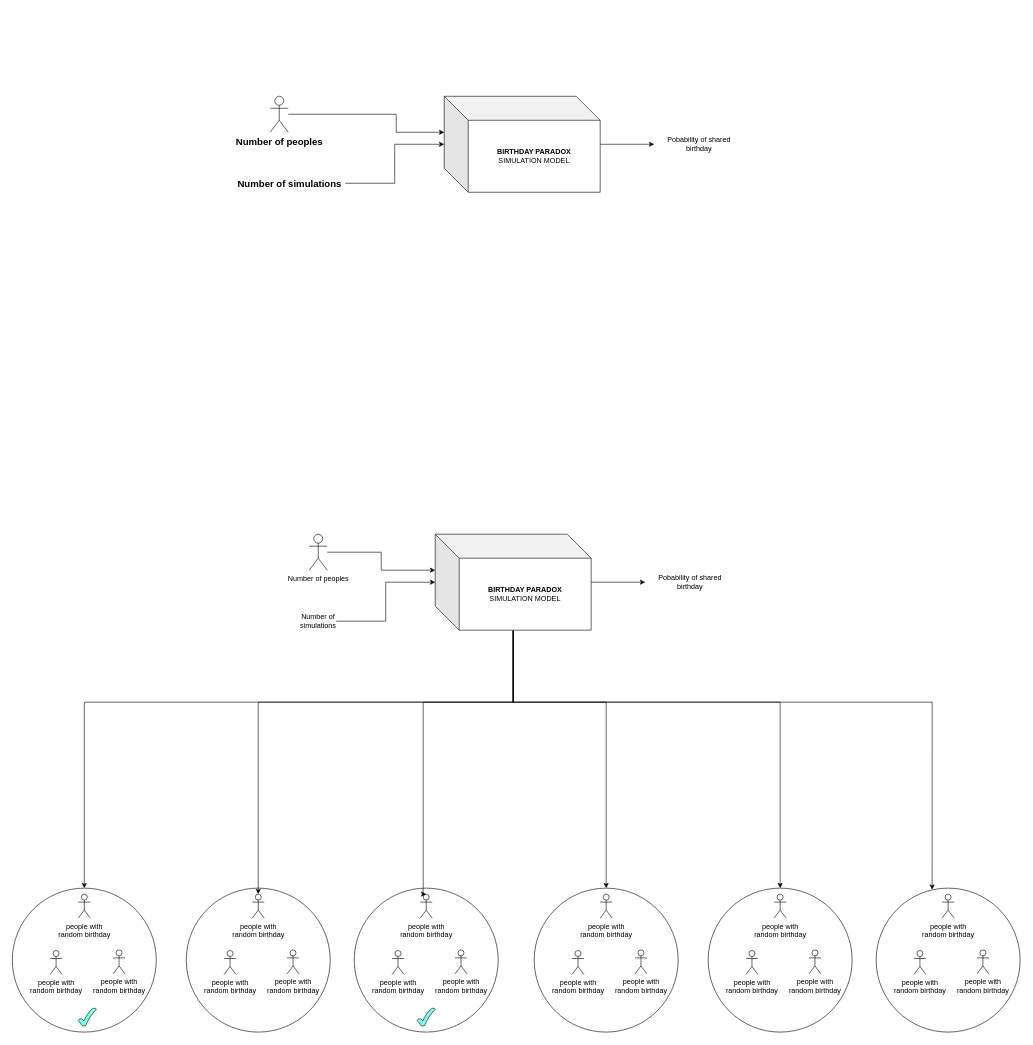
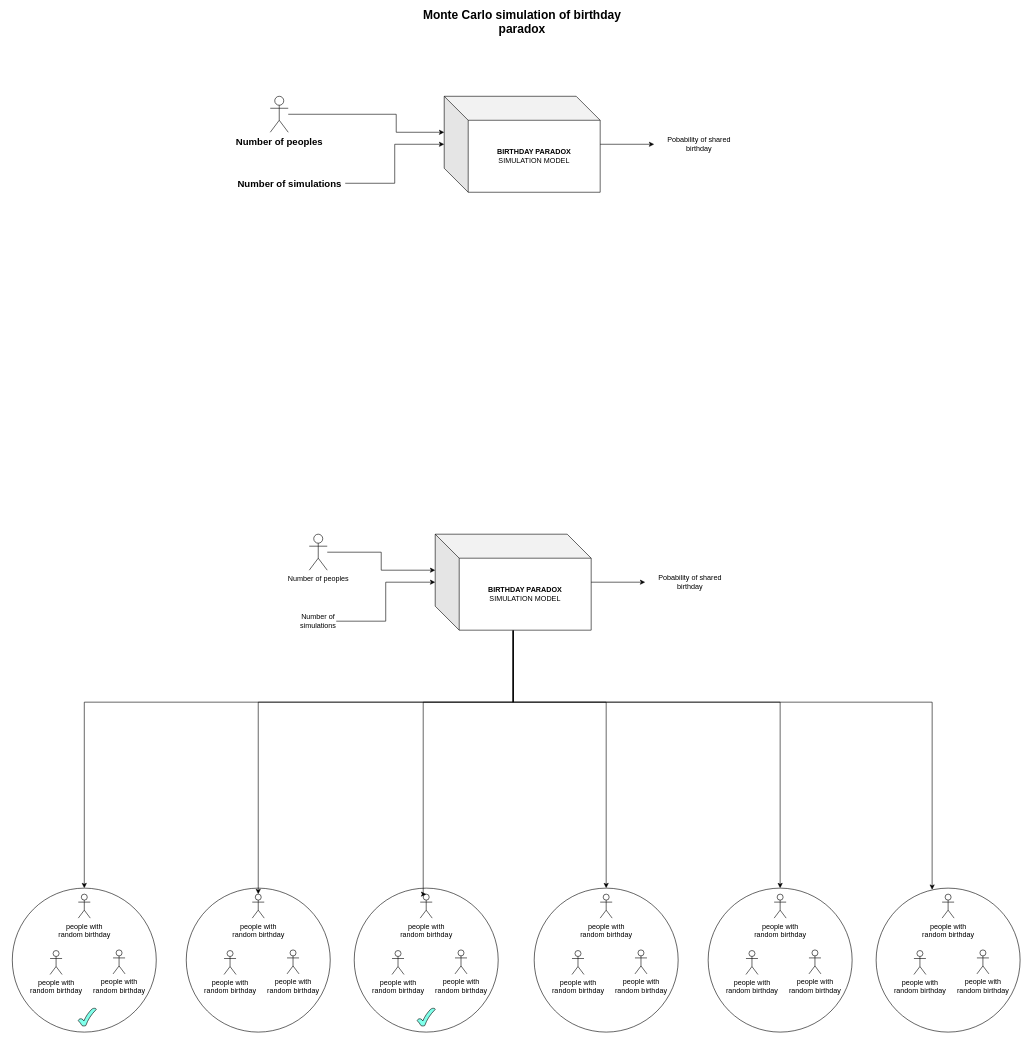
none -> (522, 21)
